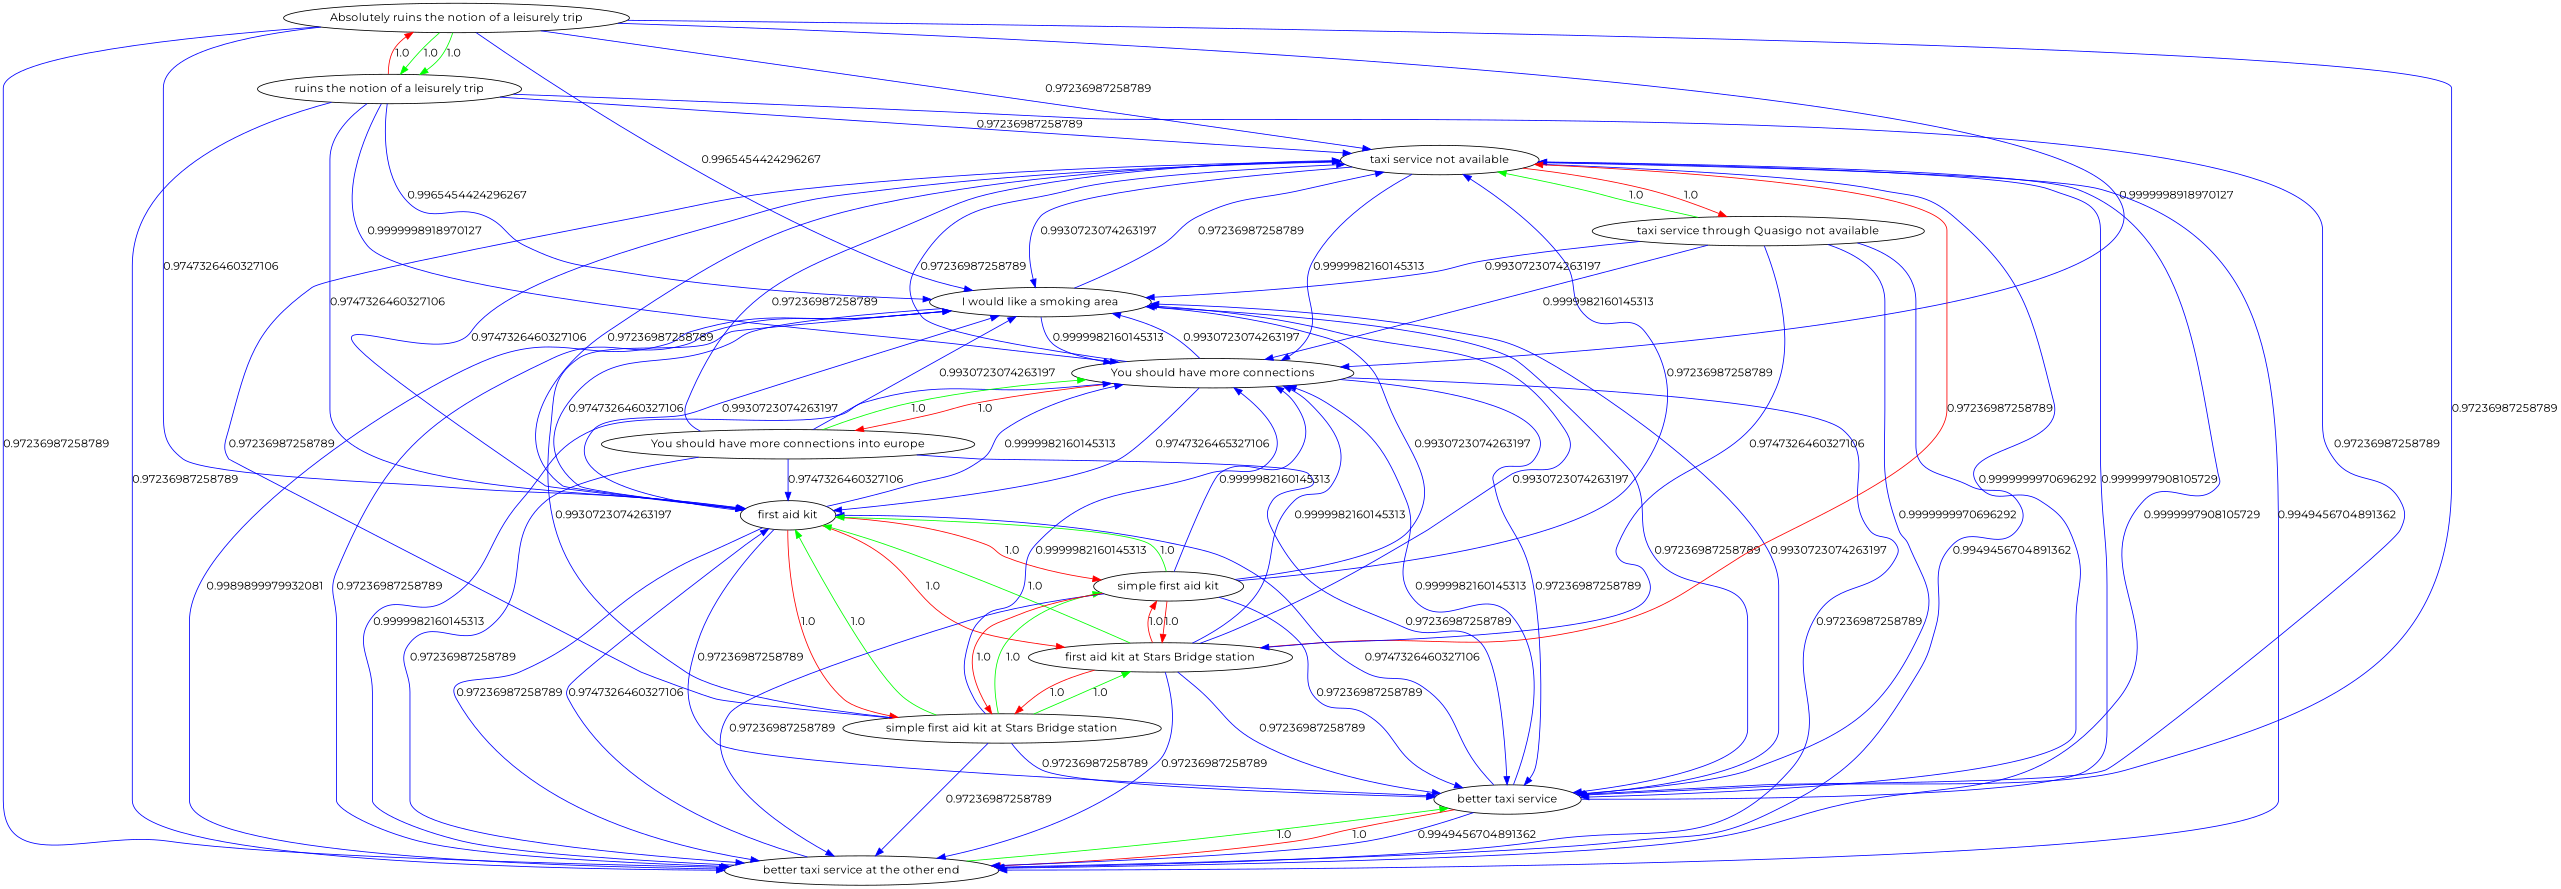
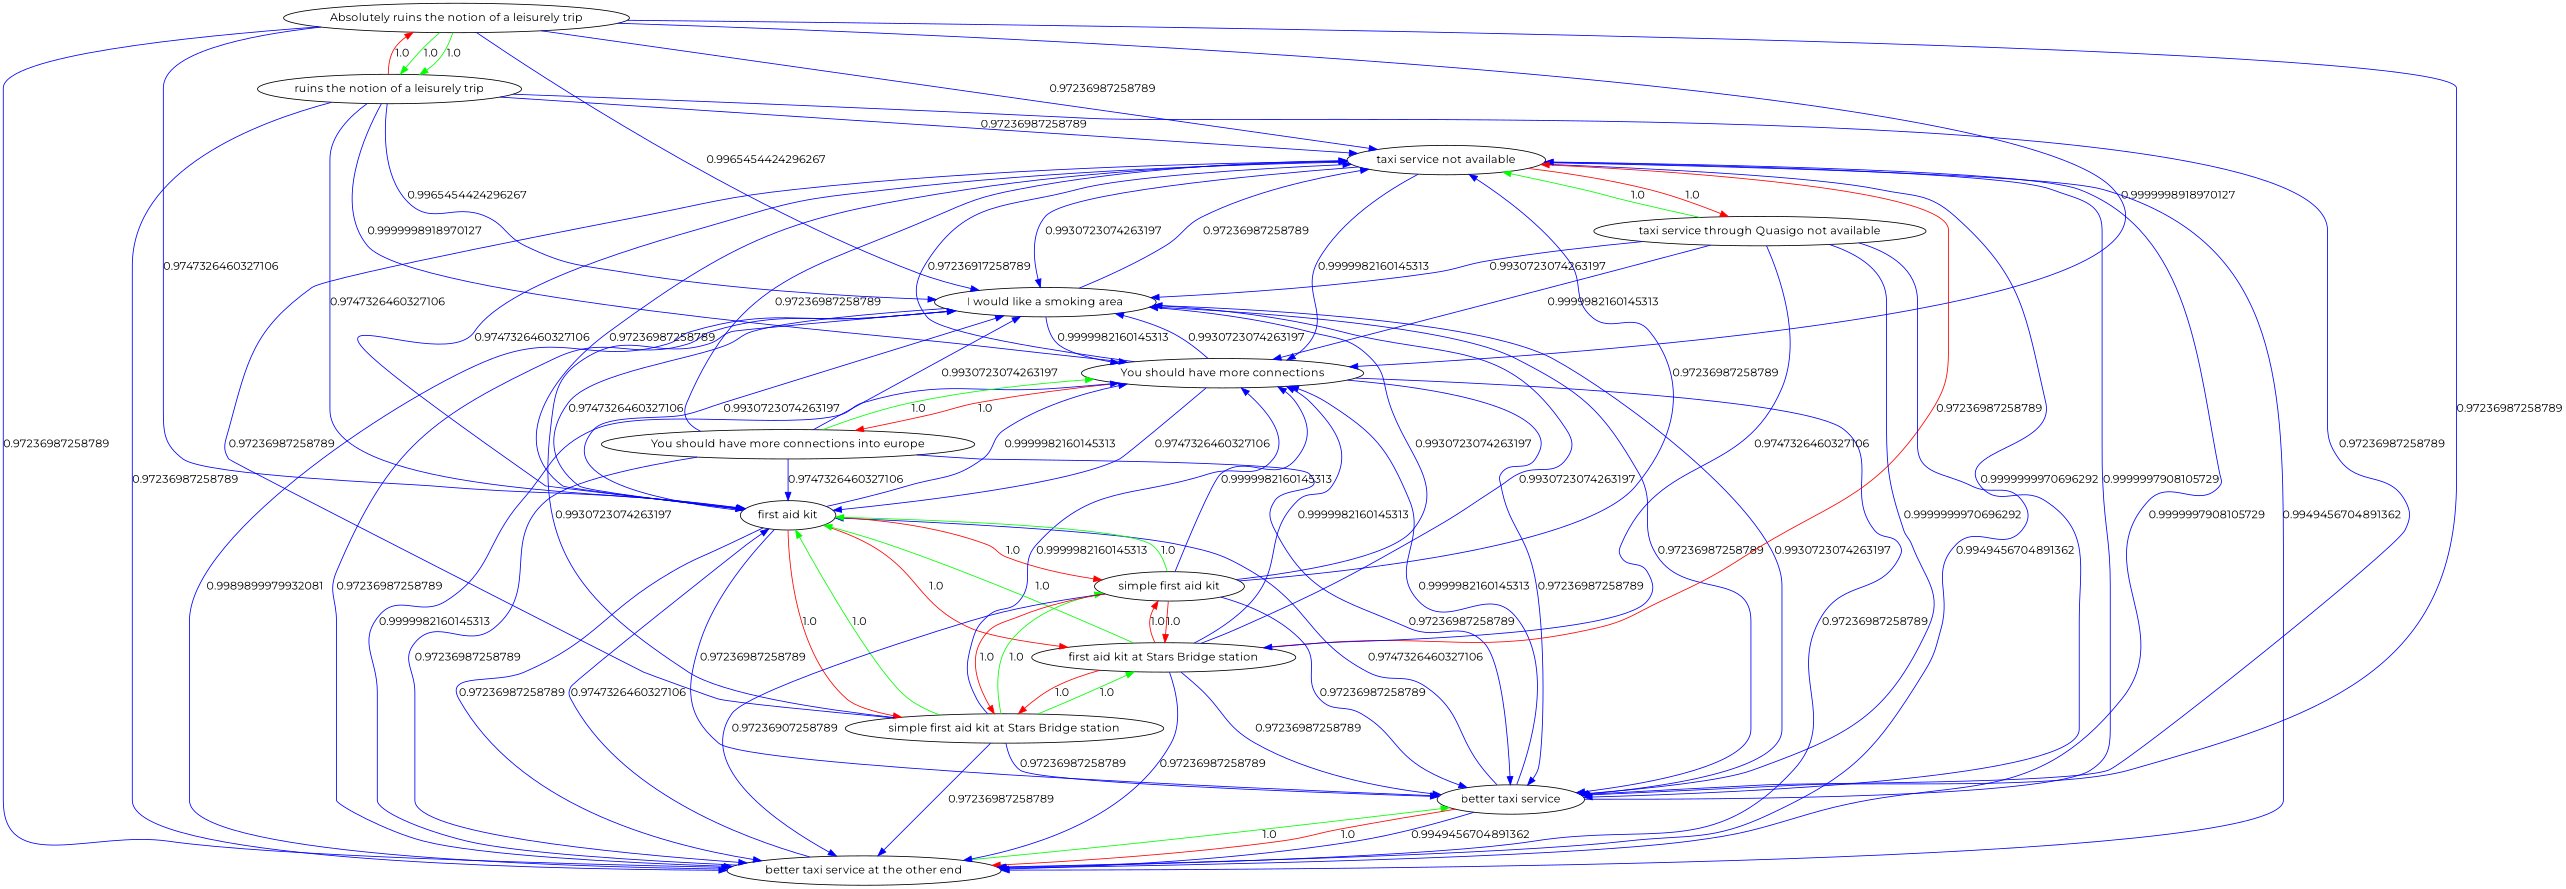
(973, 267) -> (980, 267)
(1213, 444) -> (1213, 444)
(782, 728) -> (785, 728)
